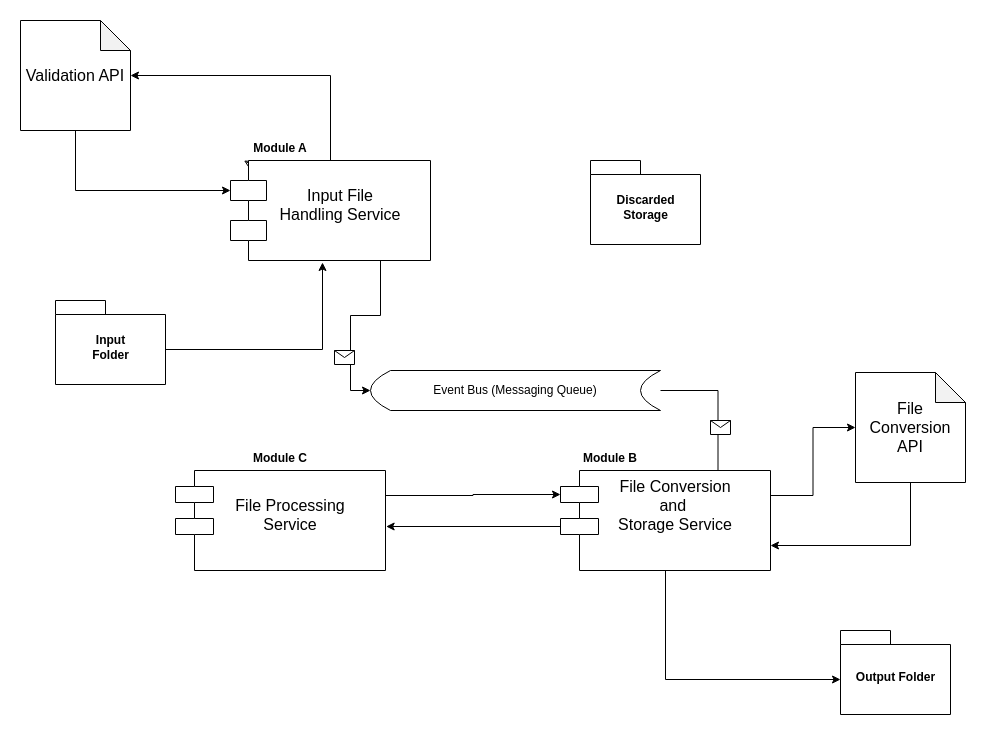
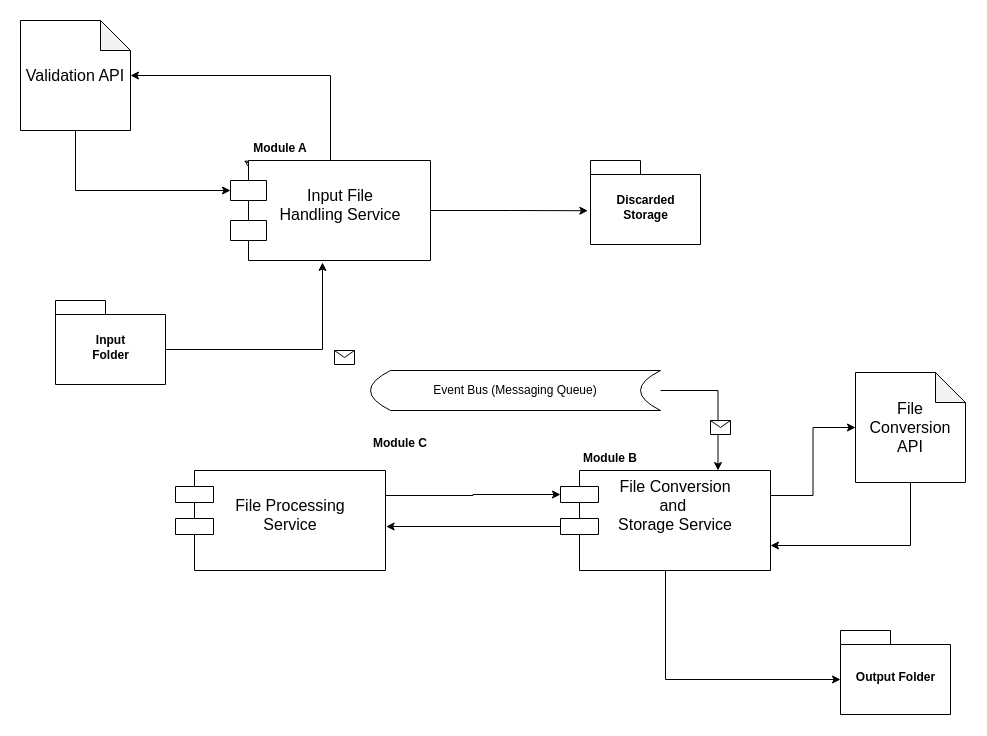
none -> (506, 211)
(376, 316) -> none
(281, 458) -> (401, 443)
(718, 464) -> (718, 462)
